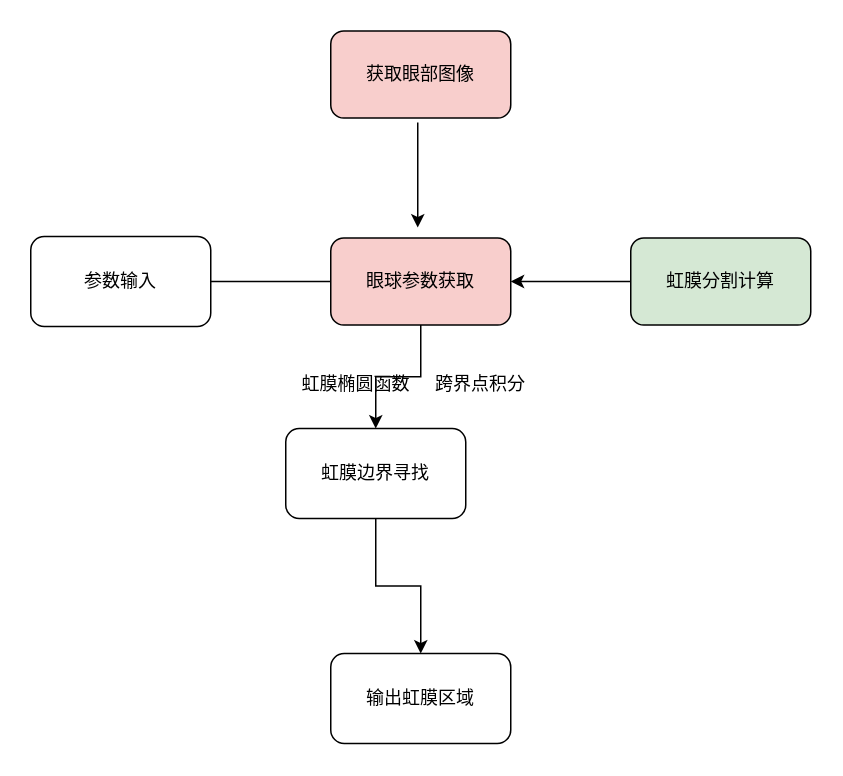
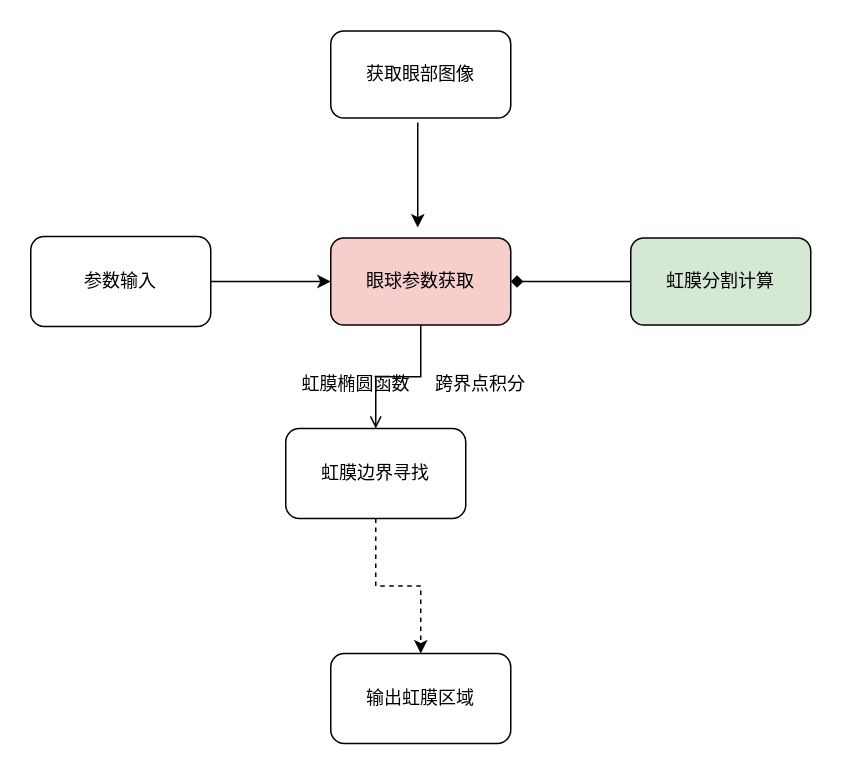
(421, 74) -> (421, 74)
(323, 281) -> (319, 281)
(522, 281) -> (523, 281)
(376, 417) -> (376, 419)
(395, 586) -> (395, 586)
